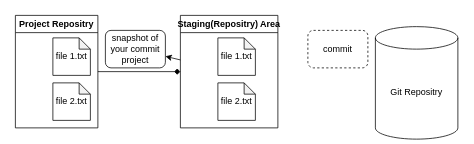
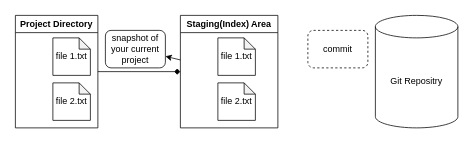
(56, 24) -> (56, 24)
(229, 24) -> (229, 24)
(135, 49) -> (135, 49)
(417, 83) -> (417, 72)
